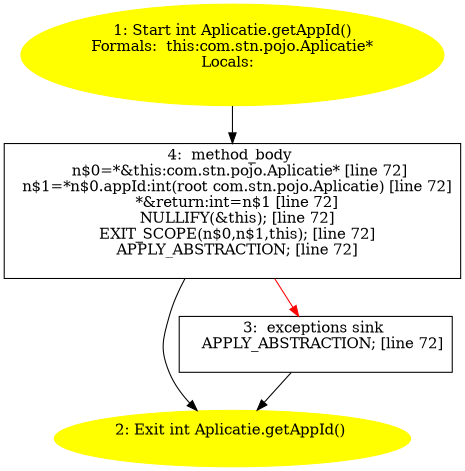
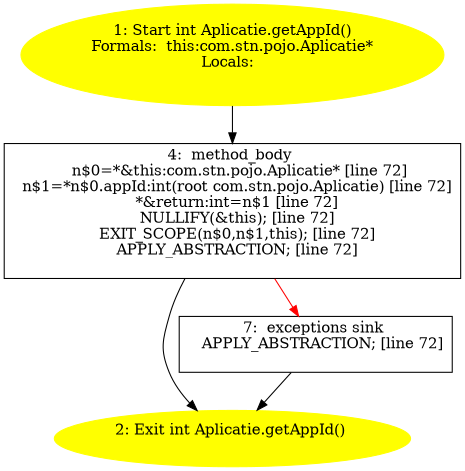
(316, 344) -> (316, 344)
